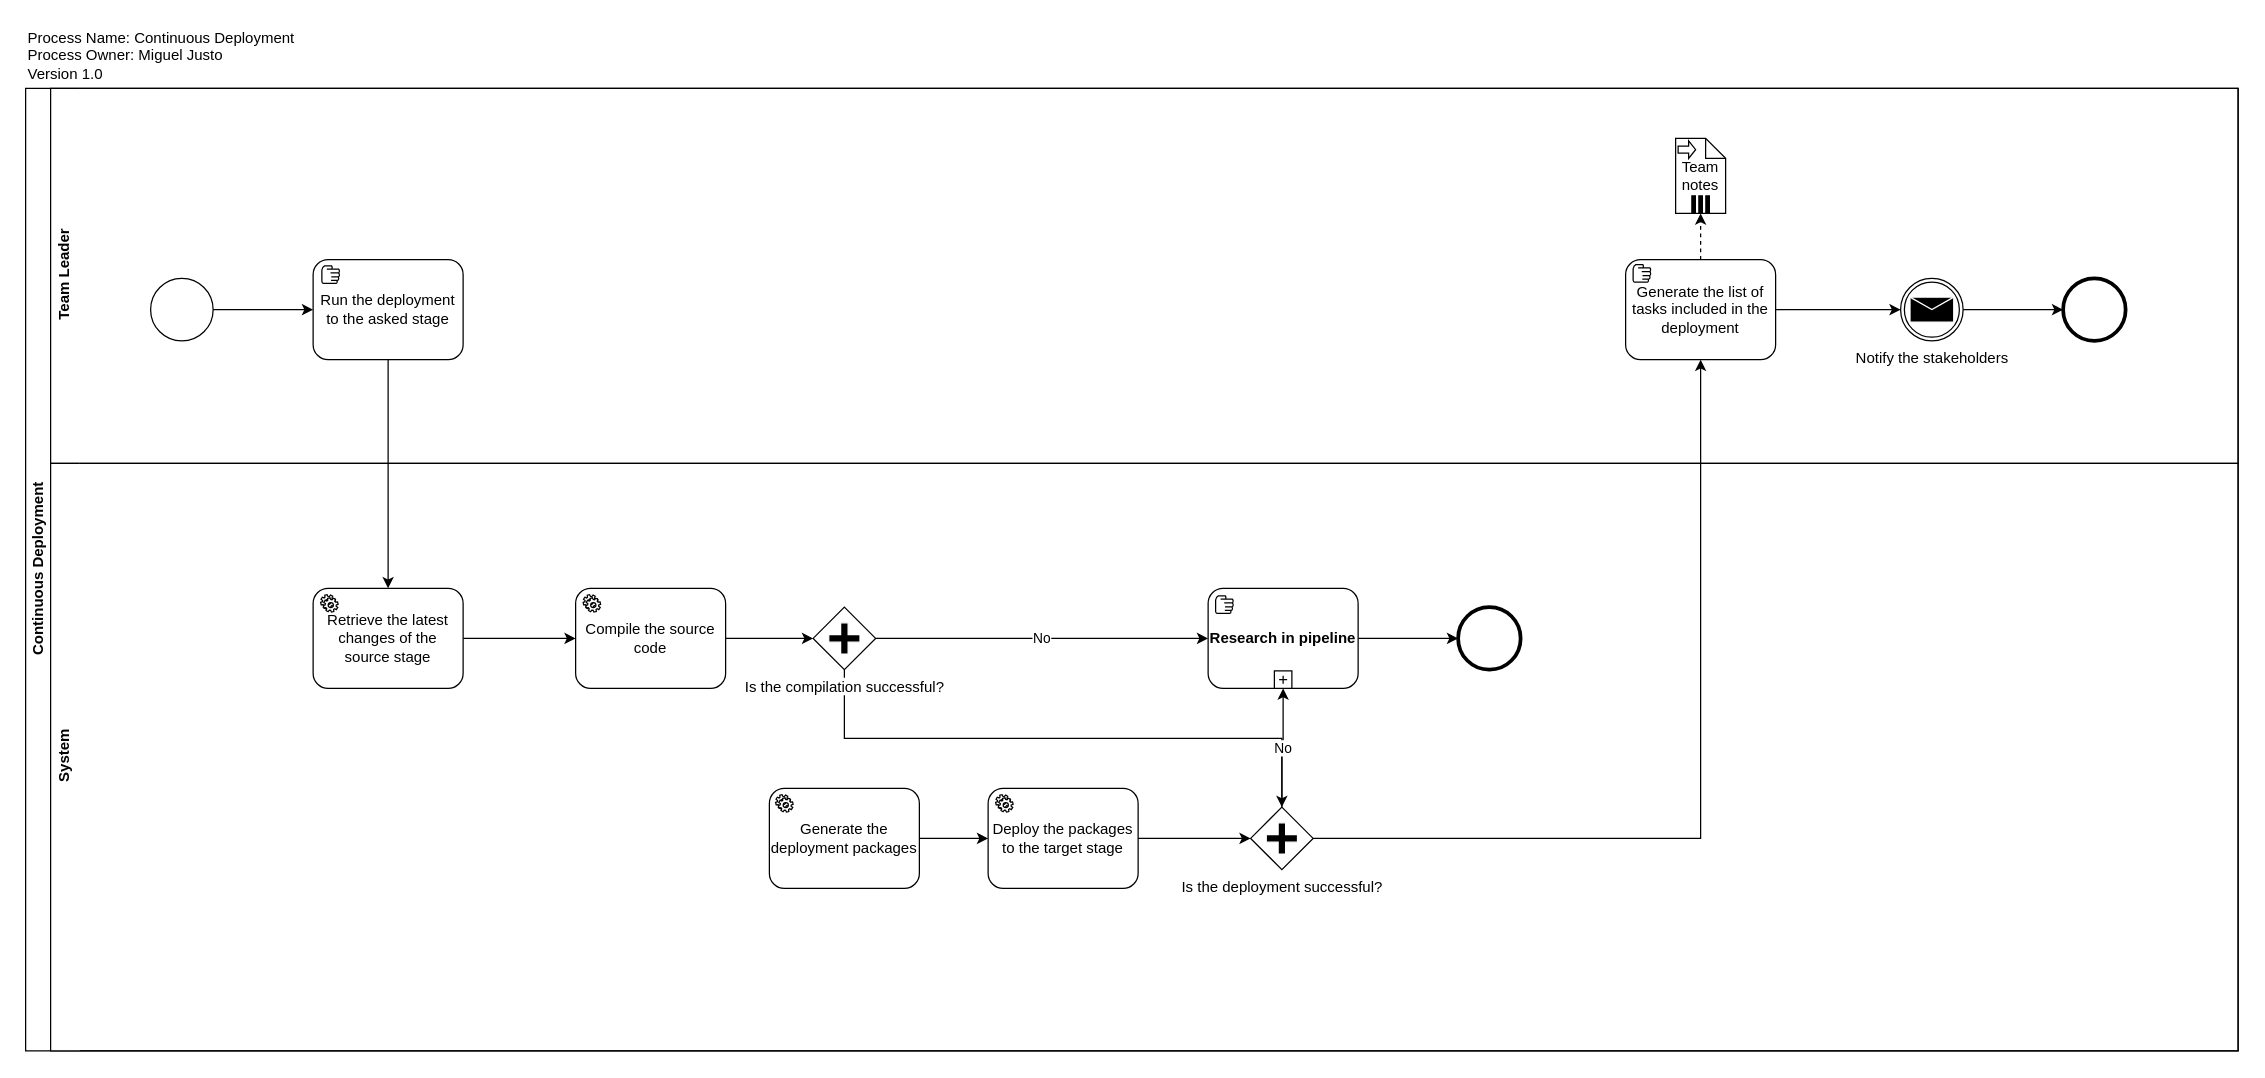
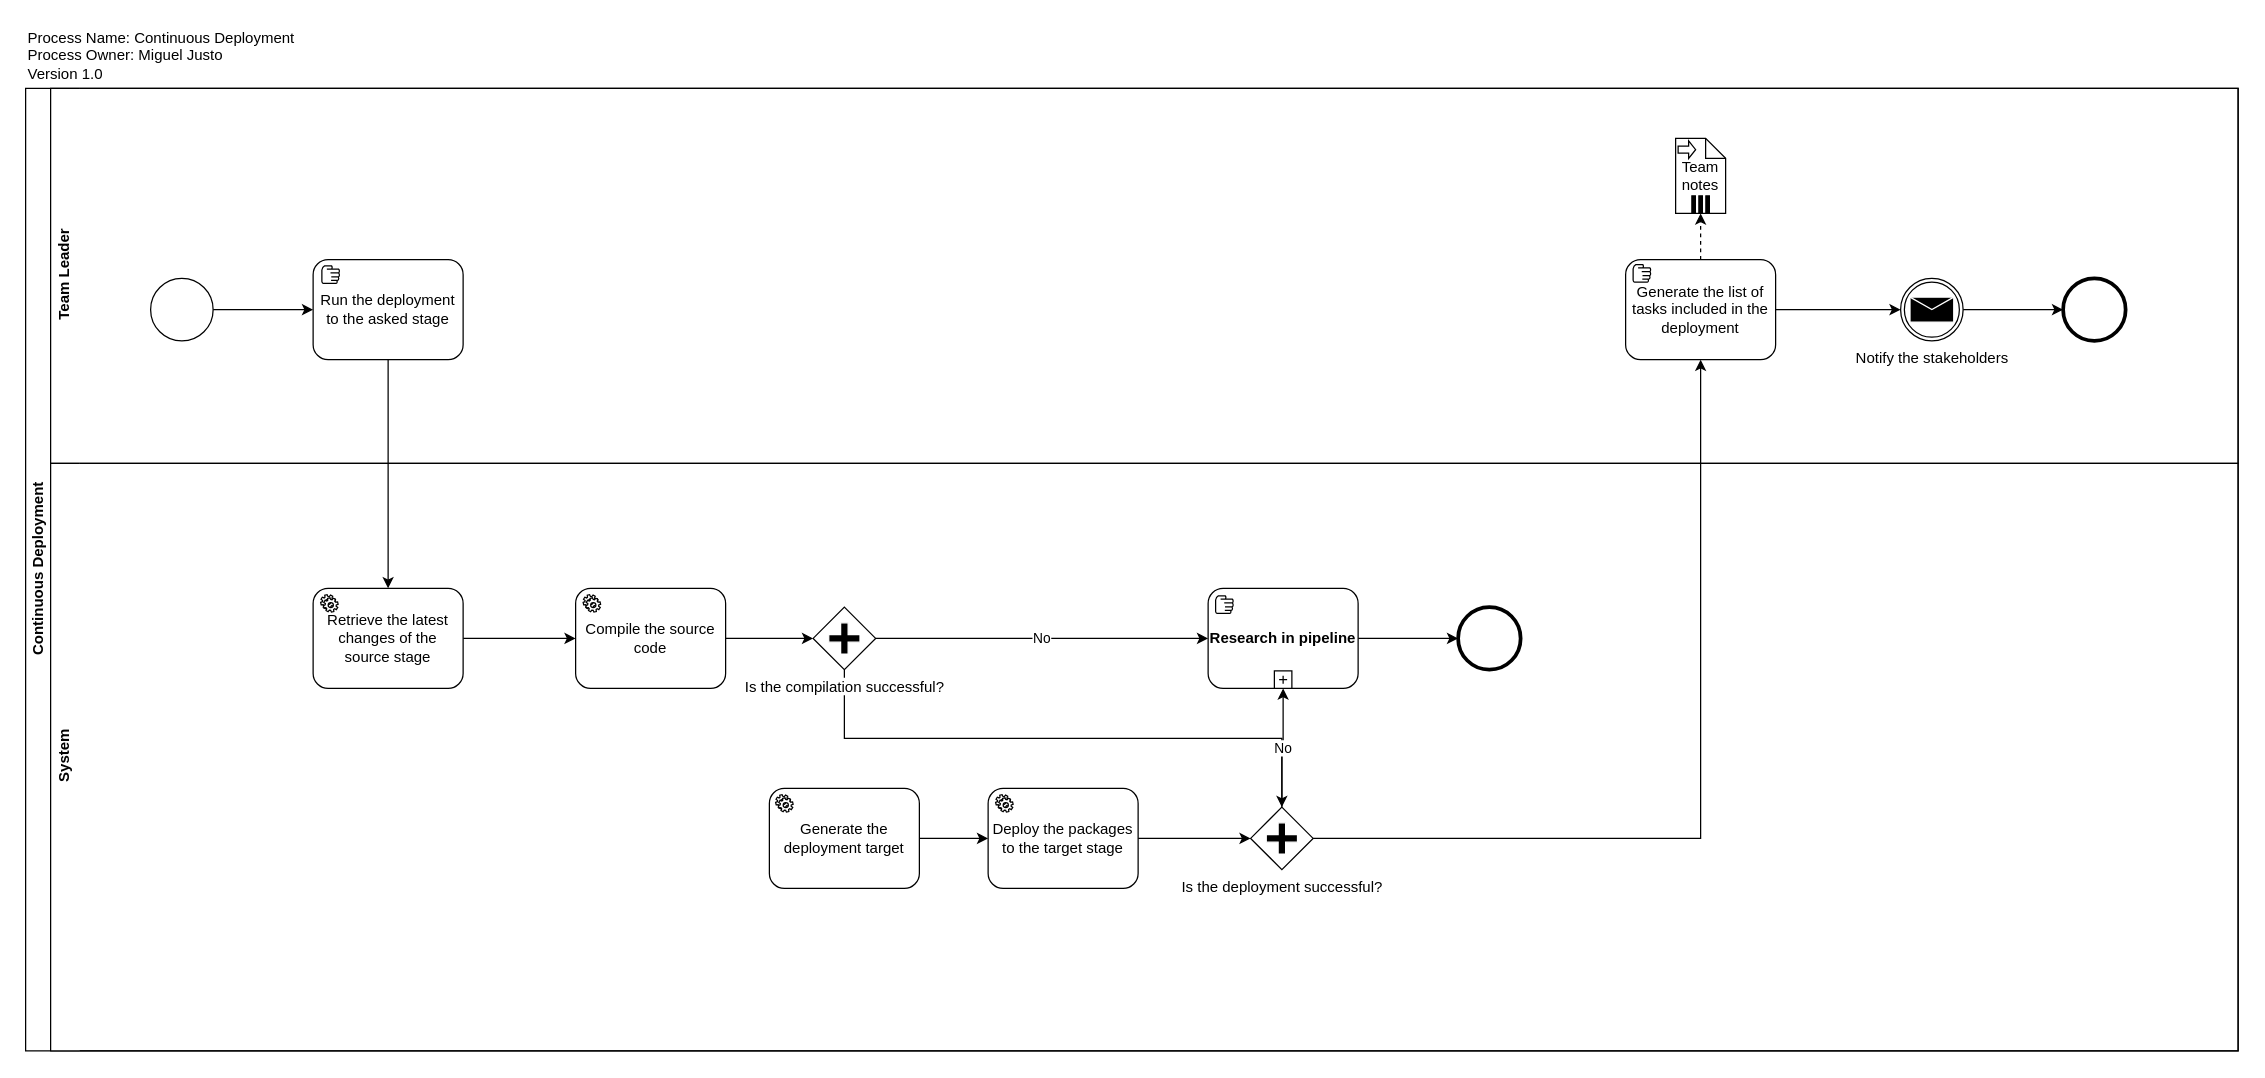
(844, 838) -> (844, 838)
